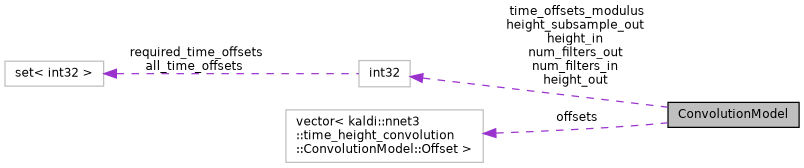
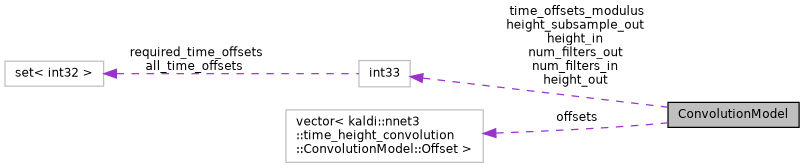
(385, 74) -> (385, 74)
